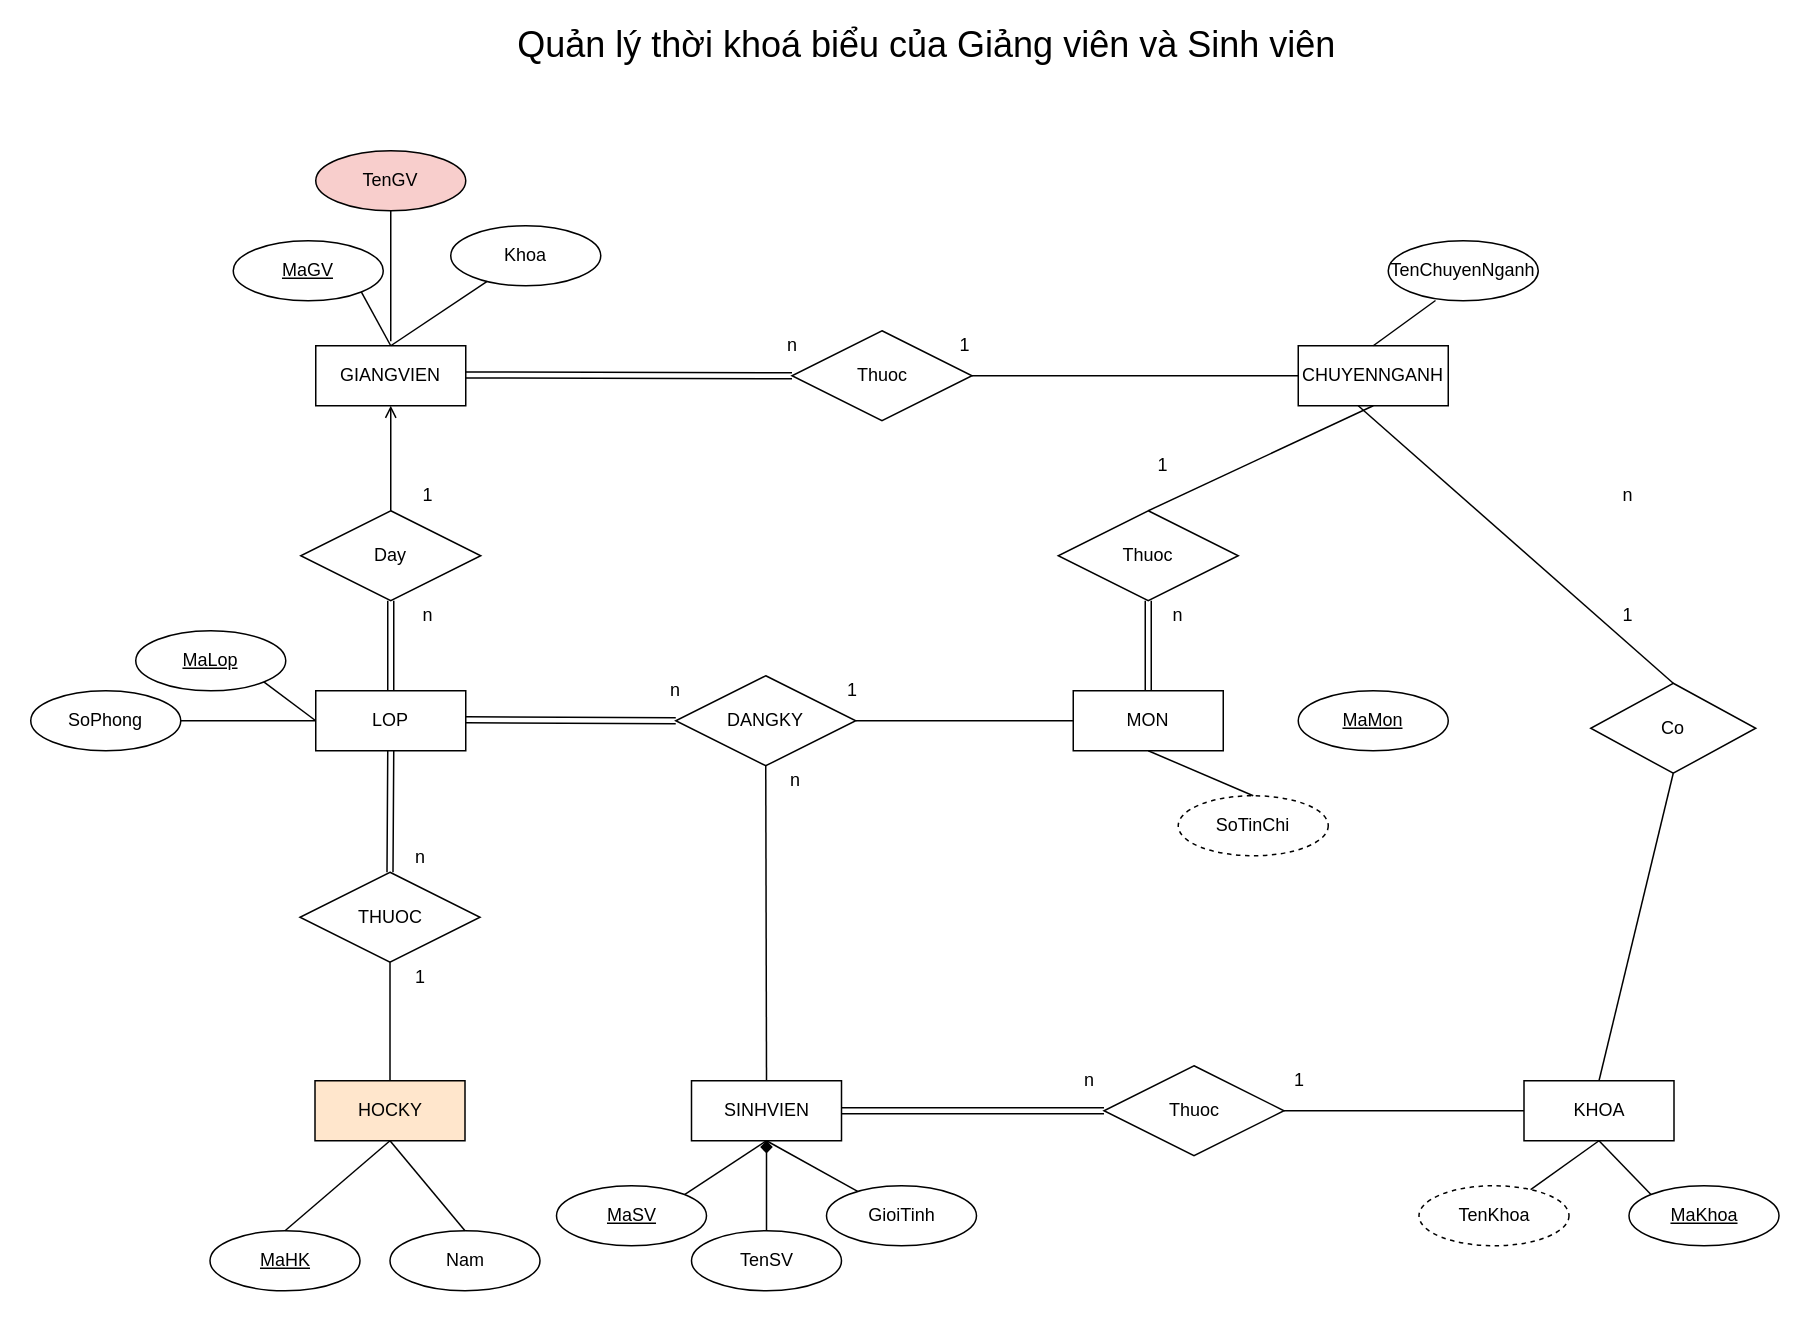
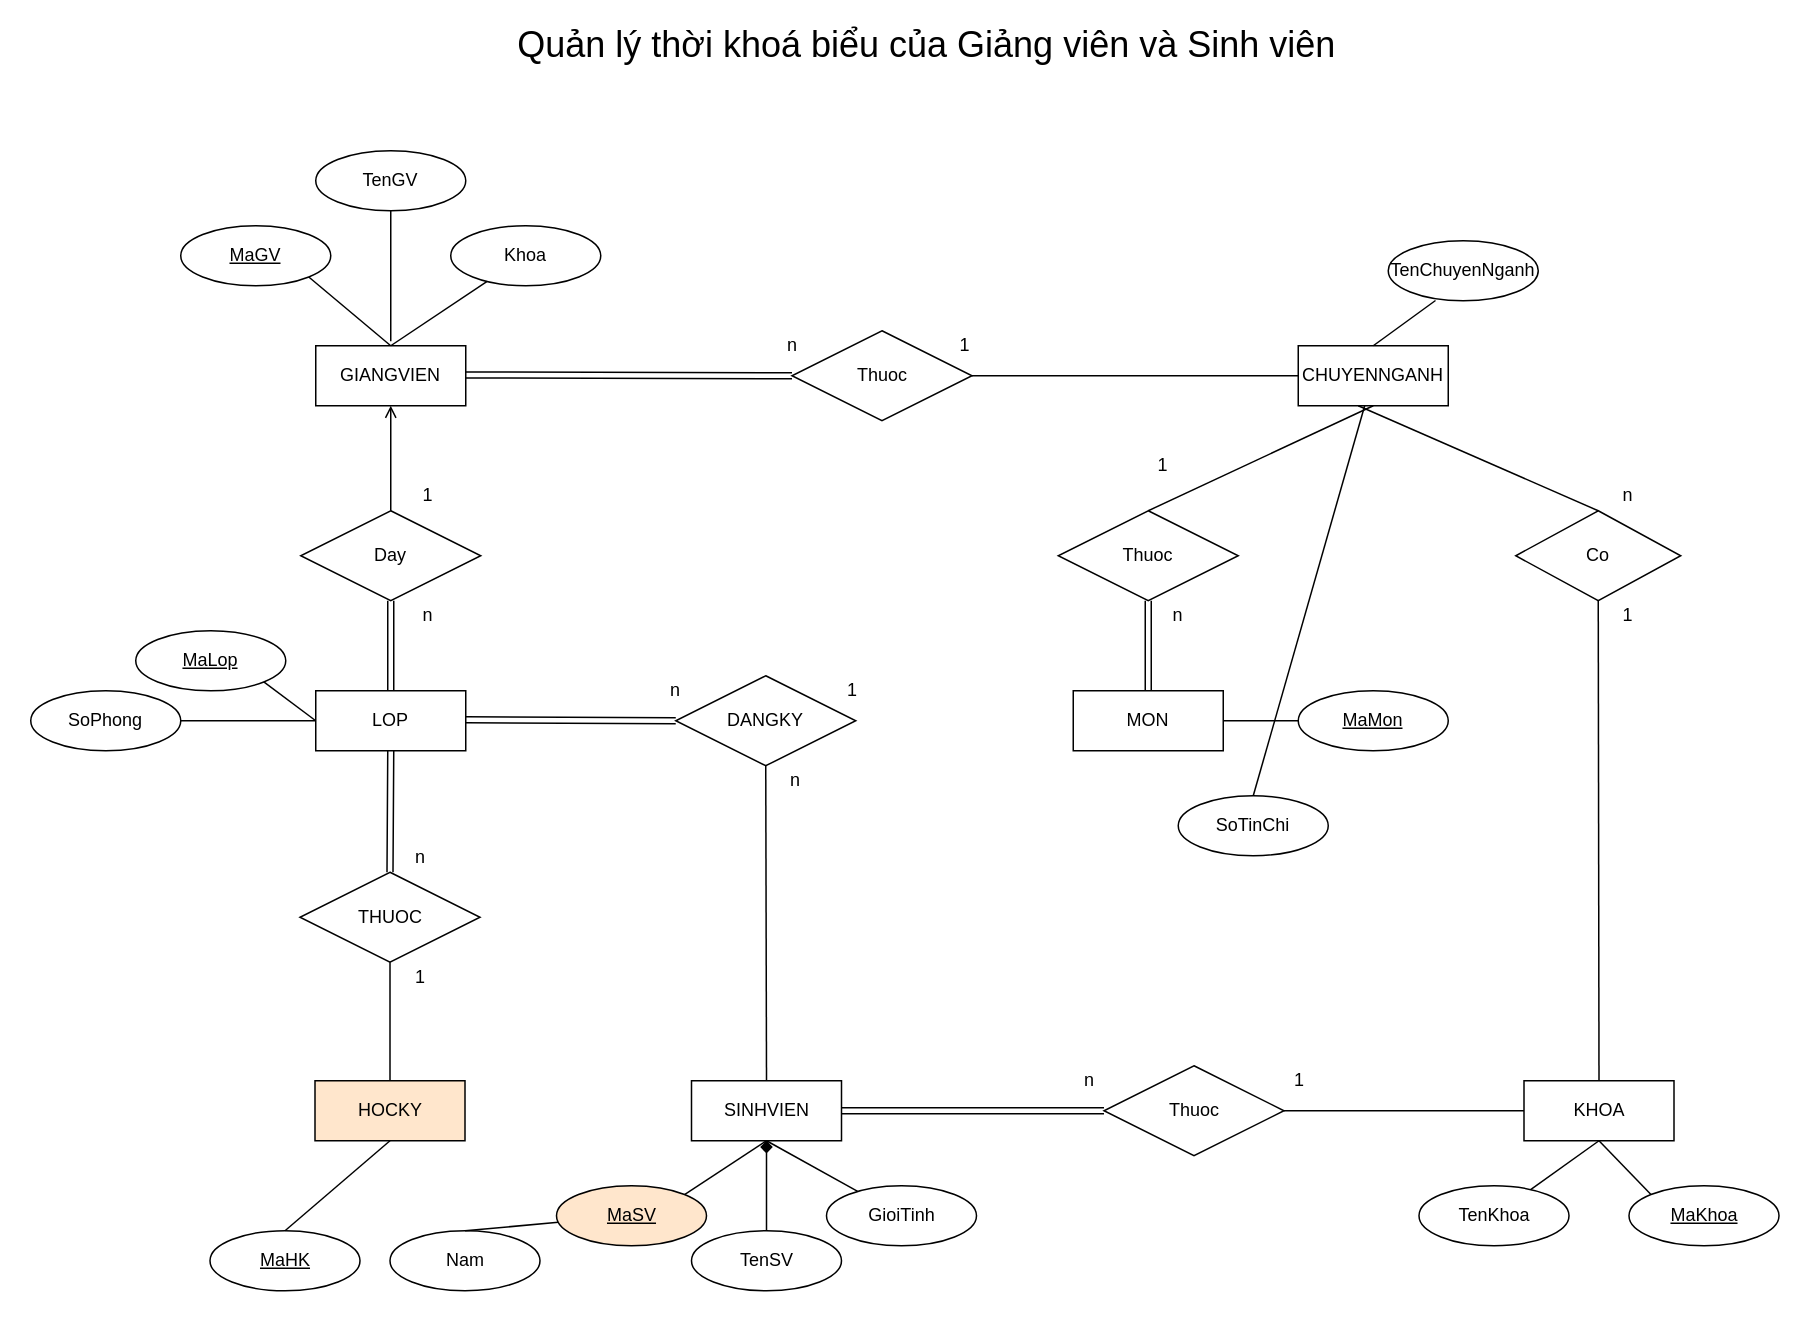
(391, 181) -> (391, 181)
(308, 271) -> (256, 256)
(964, 721) -> none
none -> (1261, 721)
(1673, 728) -> (1598, 556)
(1201, 773) -> (1309, 601)
(1253, 826) -> (1253, 826)
(428, 1186) -> (511, 1227)
(632, 1216) -> (632, 1216)
(1494, 1216) -> (1494, 1216)
